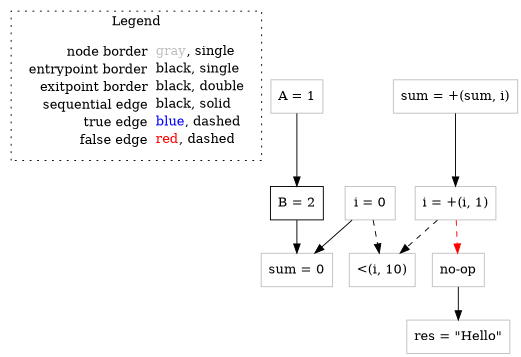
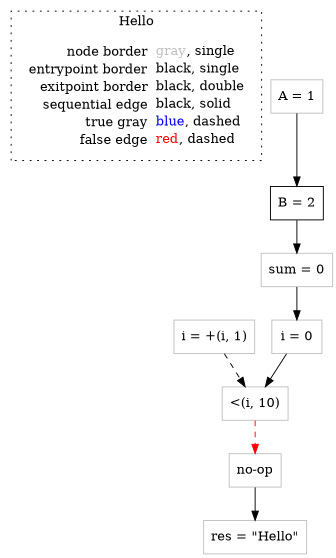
(136, 22) -> (136, 22)
(456, 96) -> none
(118, 122) -> (119, 122)
(375, 232) -> (279, 366)
(457, 232) -> (255, 432)
(337, 234) -> (297, 299)
